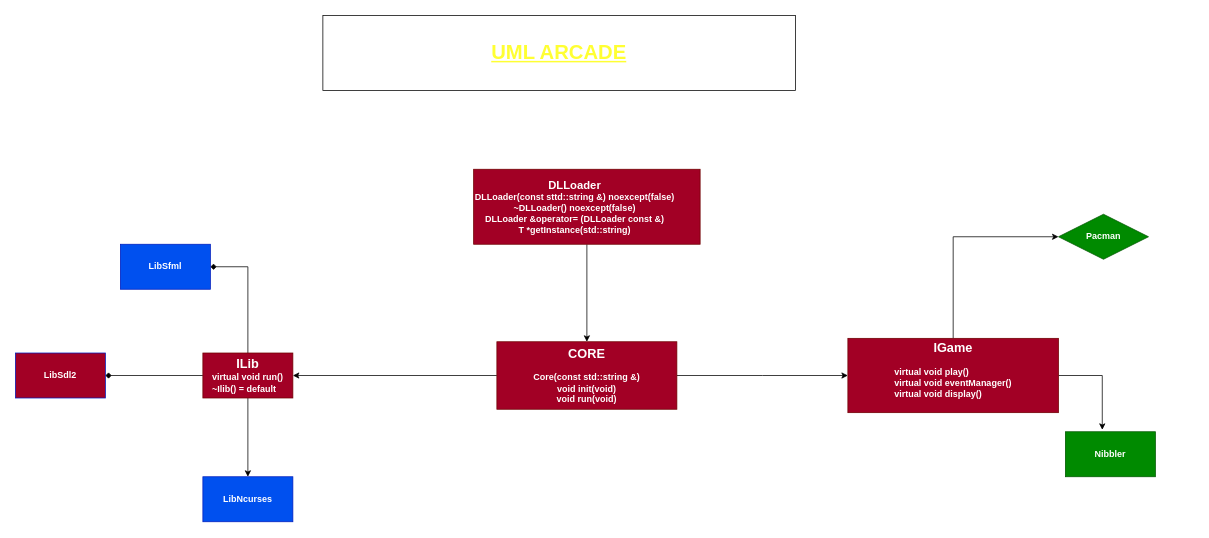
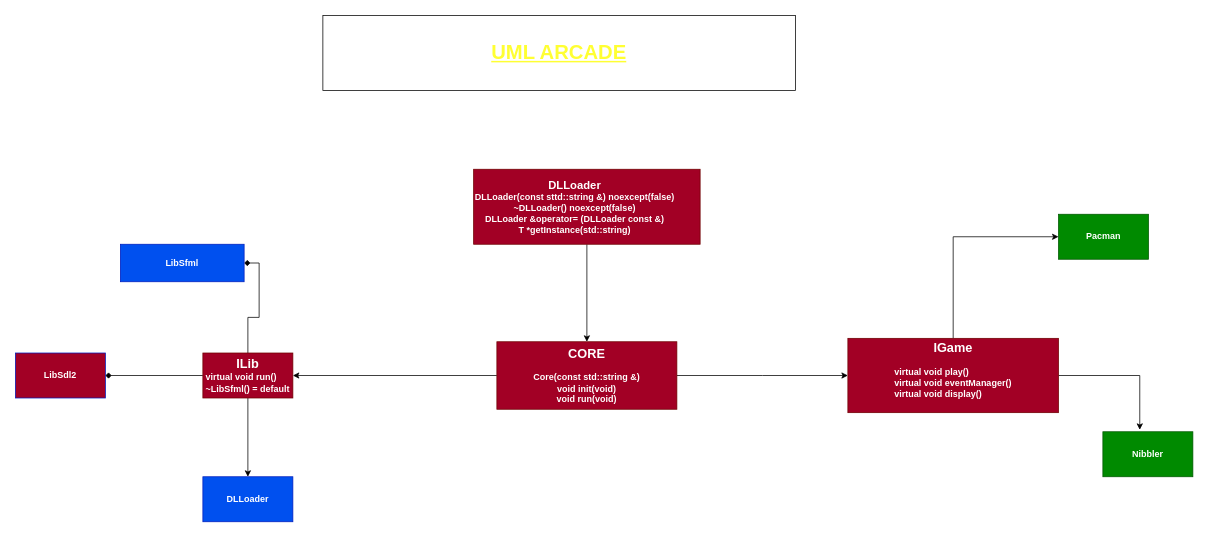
(1103, 237) -> (1103, 237)
(165, 267) -> (182, 263)
(248, 375) -> (248, 375)
(1110, 454) -> (1148, 454)
(248, 499) -> (248, 499)
